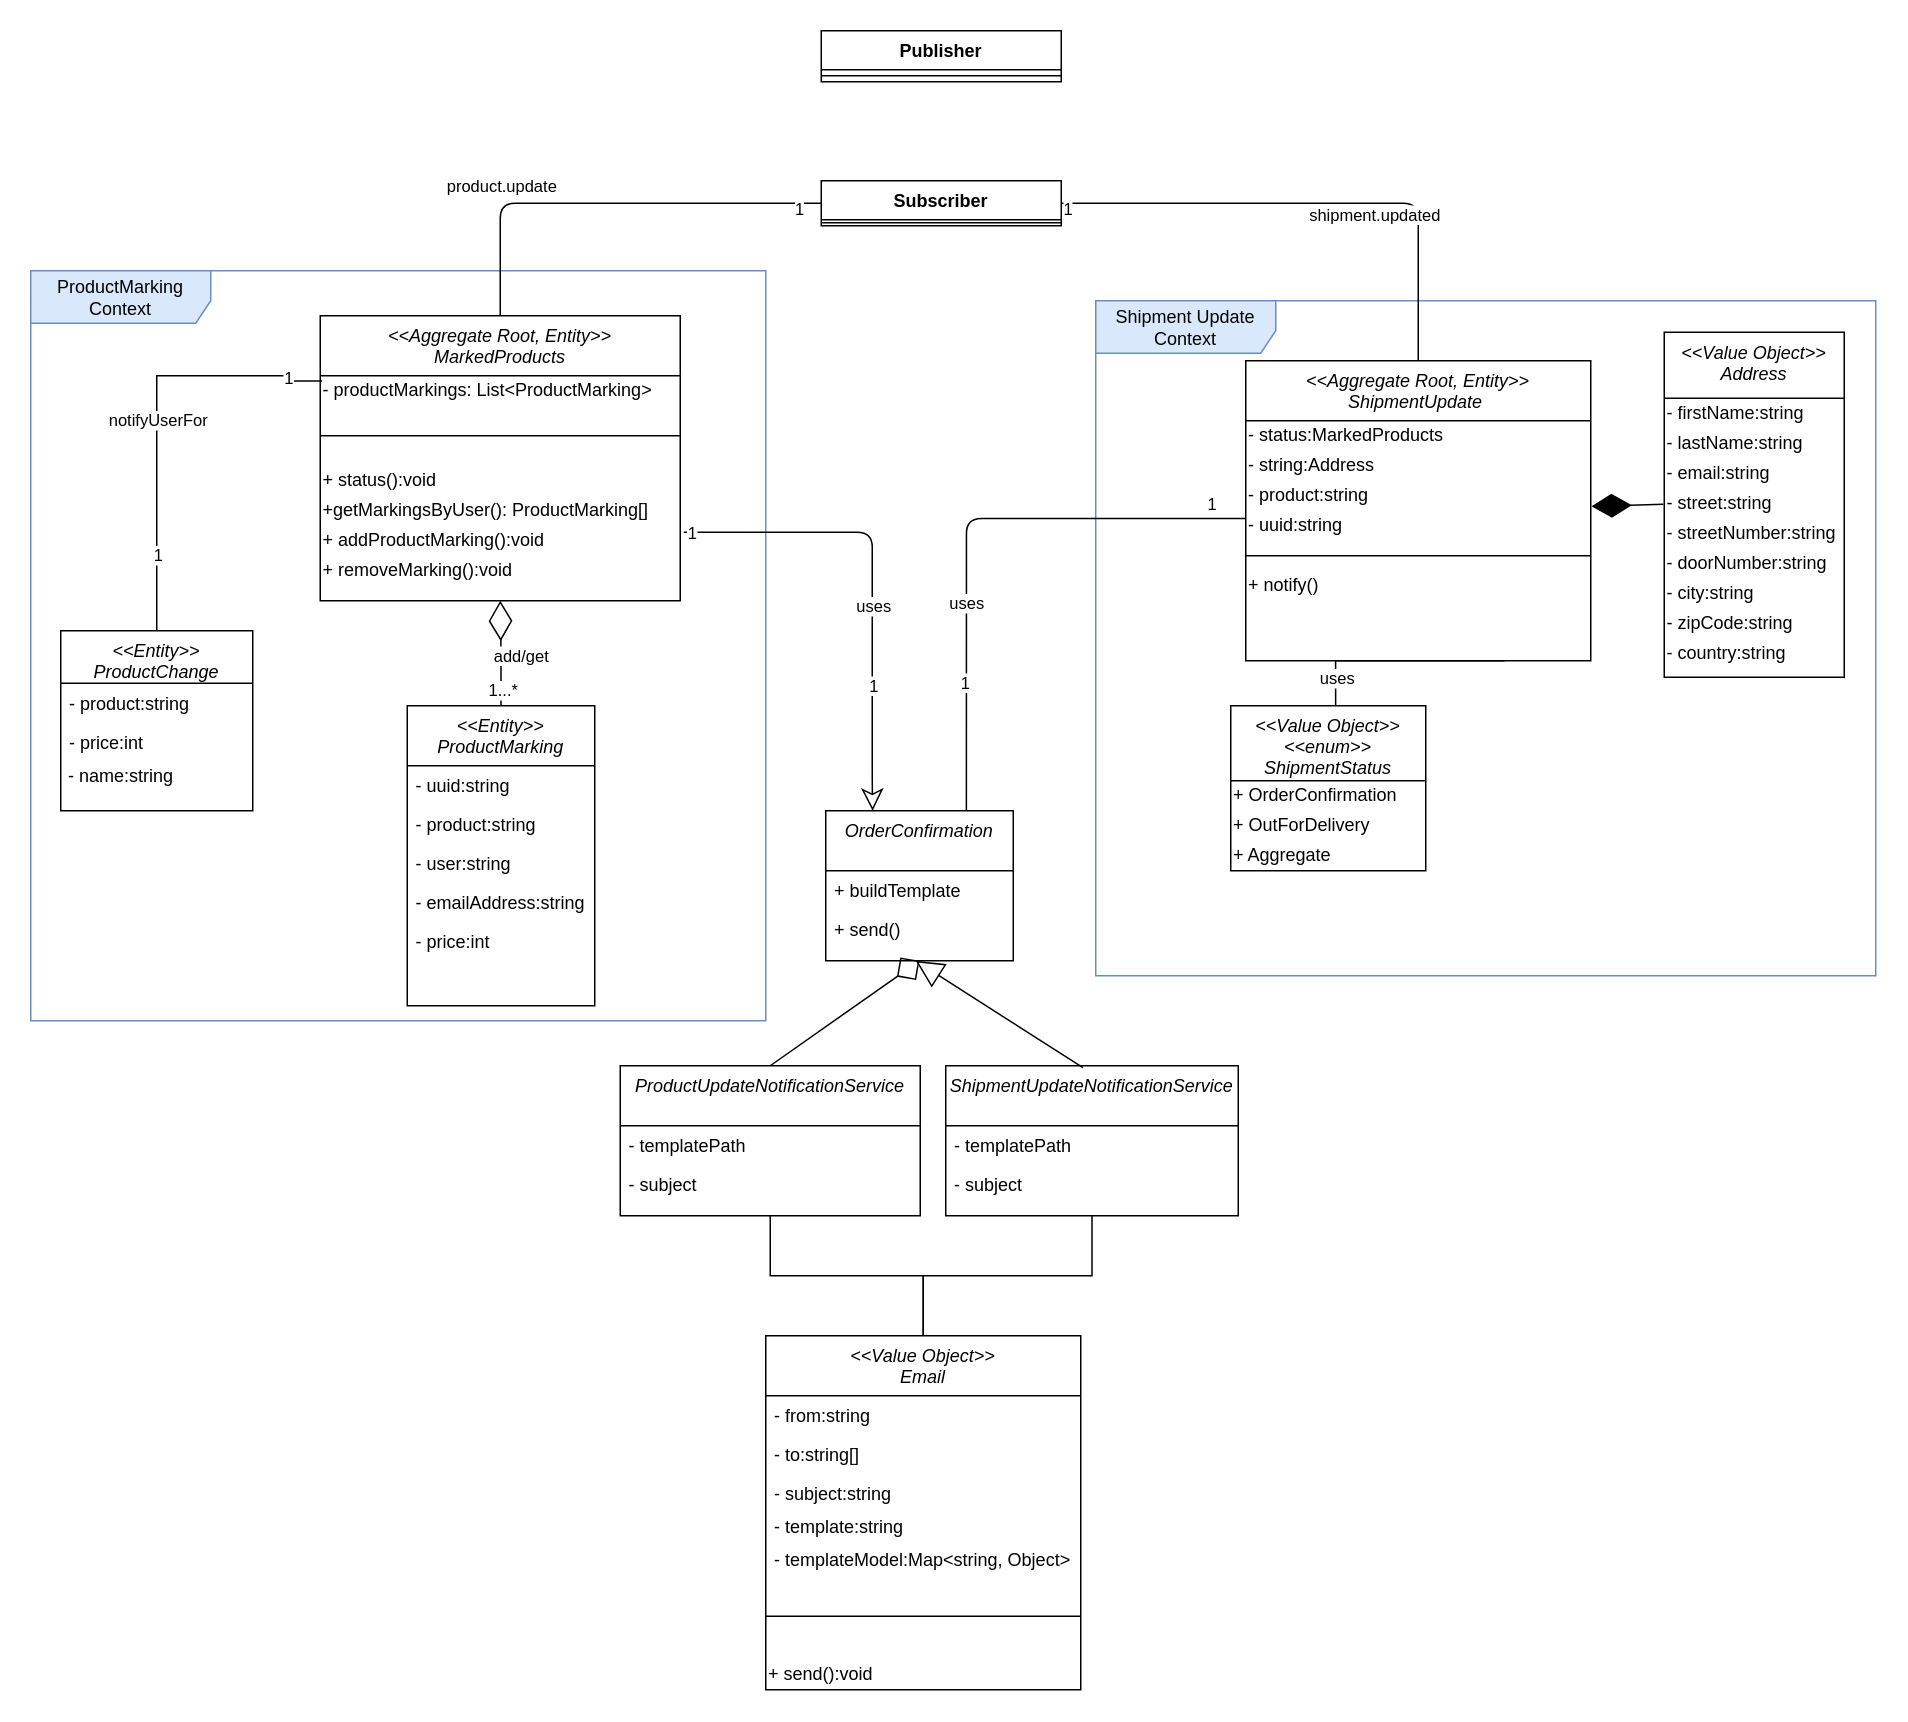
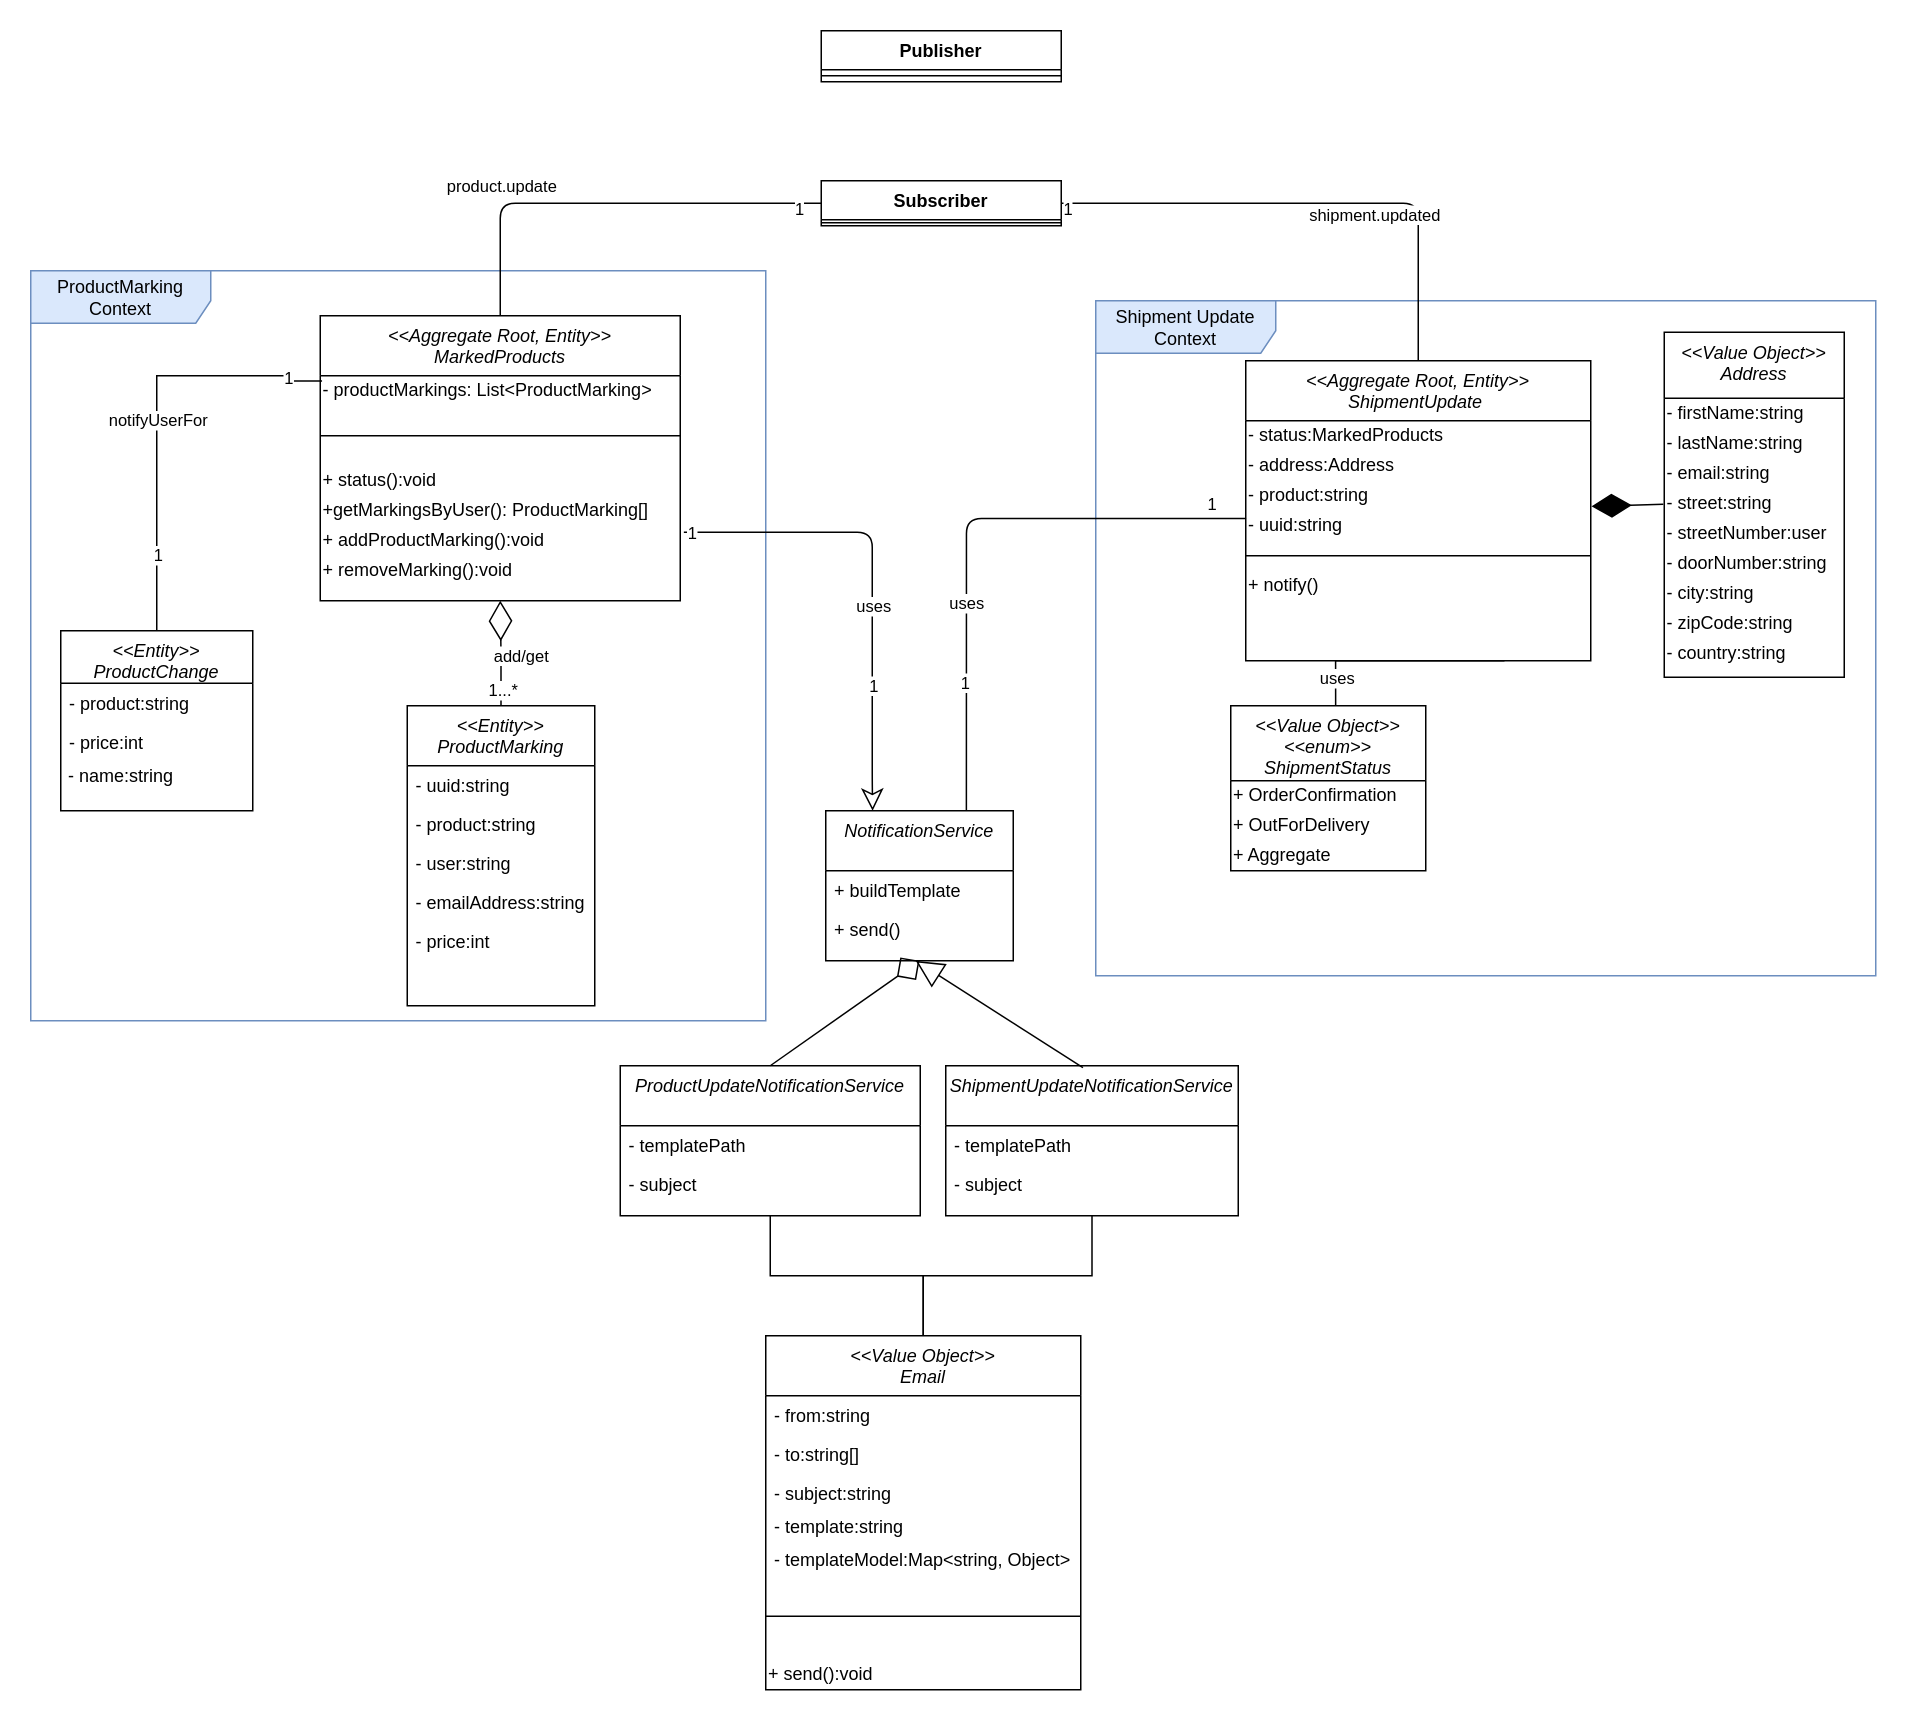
(1322, 466) -> (1330, 466)
(1766, 533) -> (1758, 533)
(919, 831) -> (919, 831)
